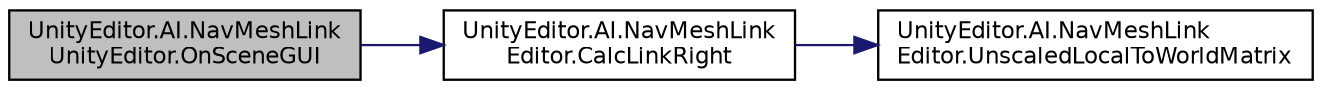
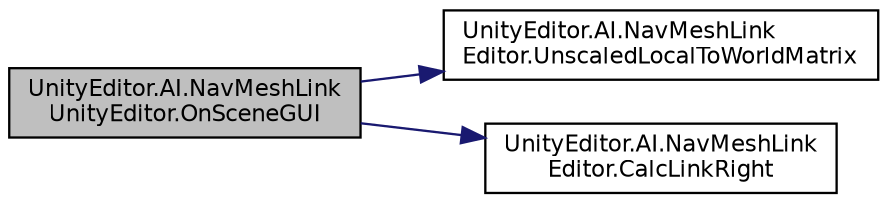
(825, 45) -> (390, 78)
